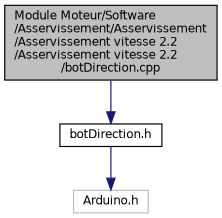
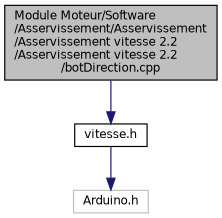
(111, 135) -> (111, 135)
